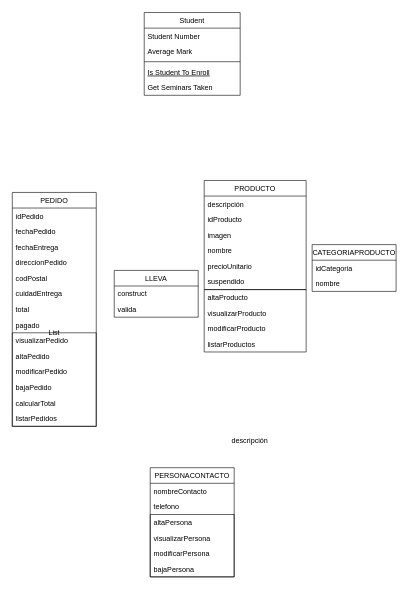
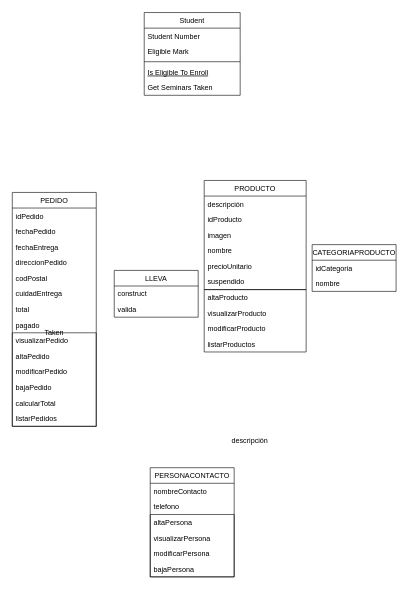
(171, 52) -> (169, 52)
(183, 72) -> (182, 72)
(54, 333) -> (54, 333)
